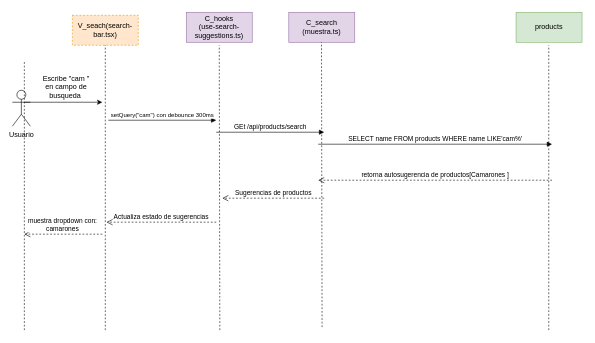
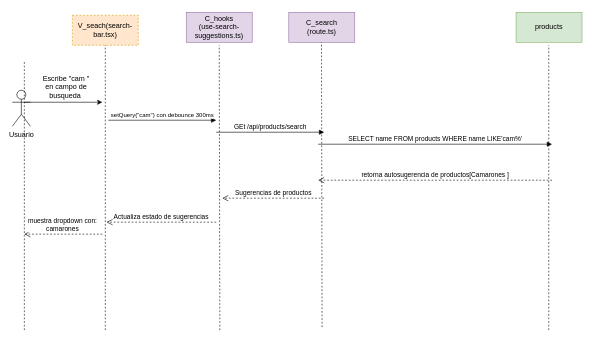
(322, 27) -> (322, 27)
